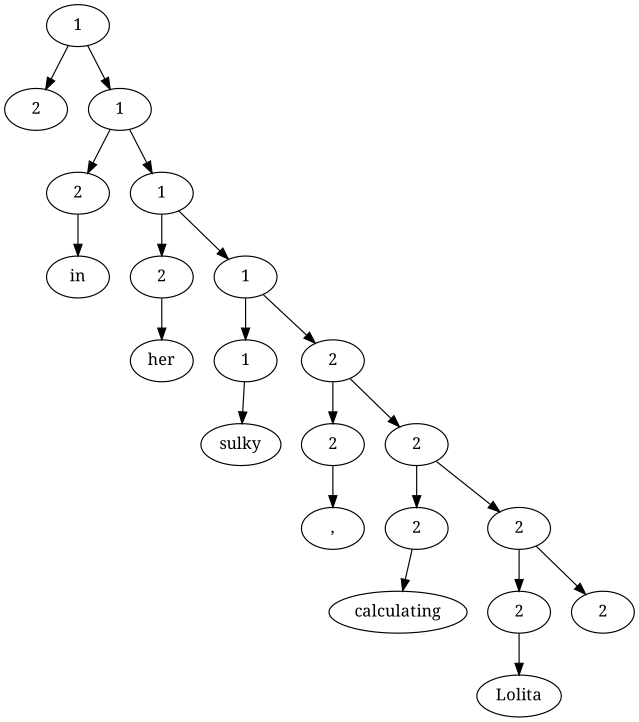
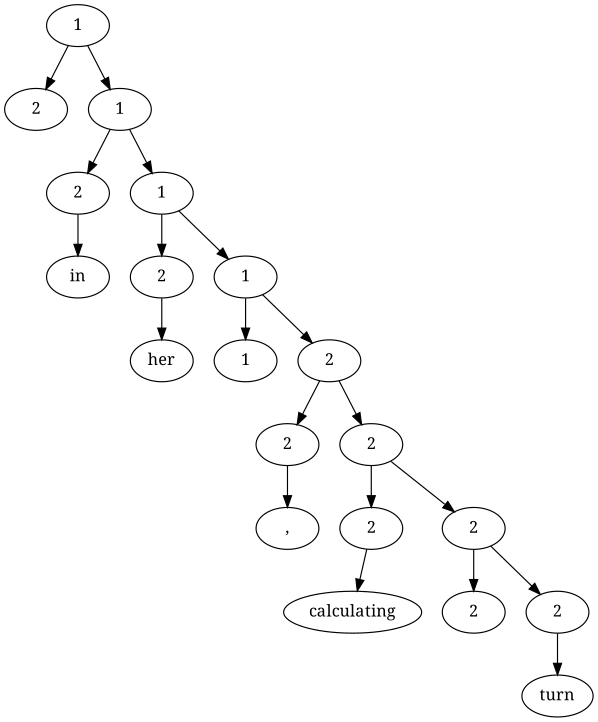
(241, 445) -> none
(519, 696) -> none
none -> (558, 696)
